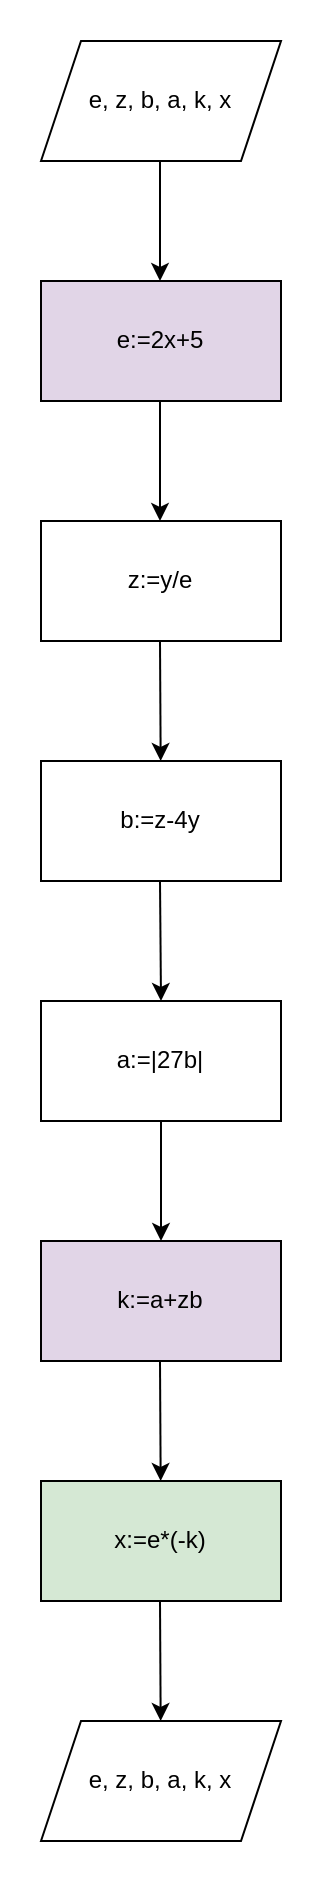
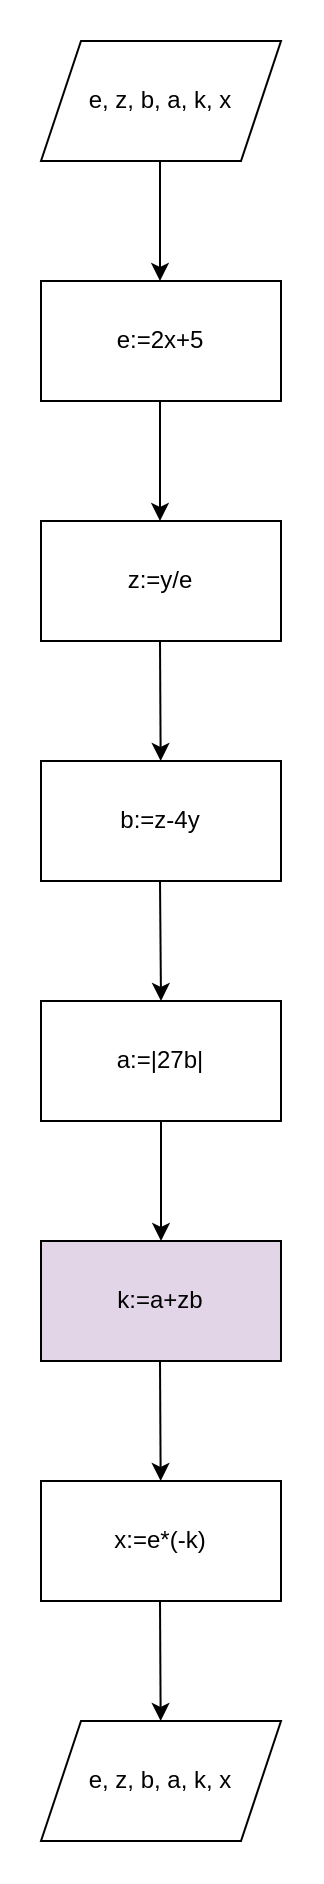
(161, 341) -> (161, 341)
(161, 1541) -> (161, 1541)
